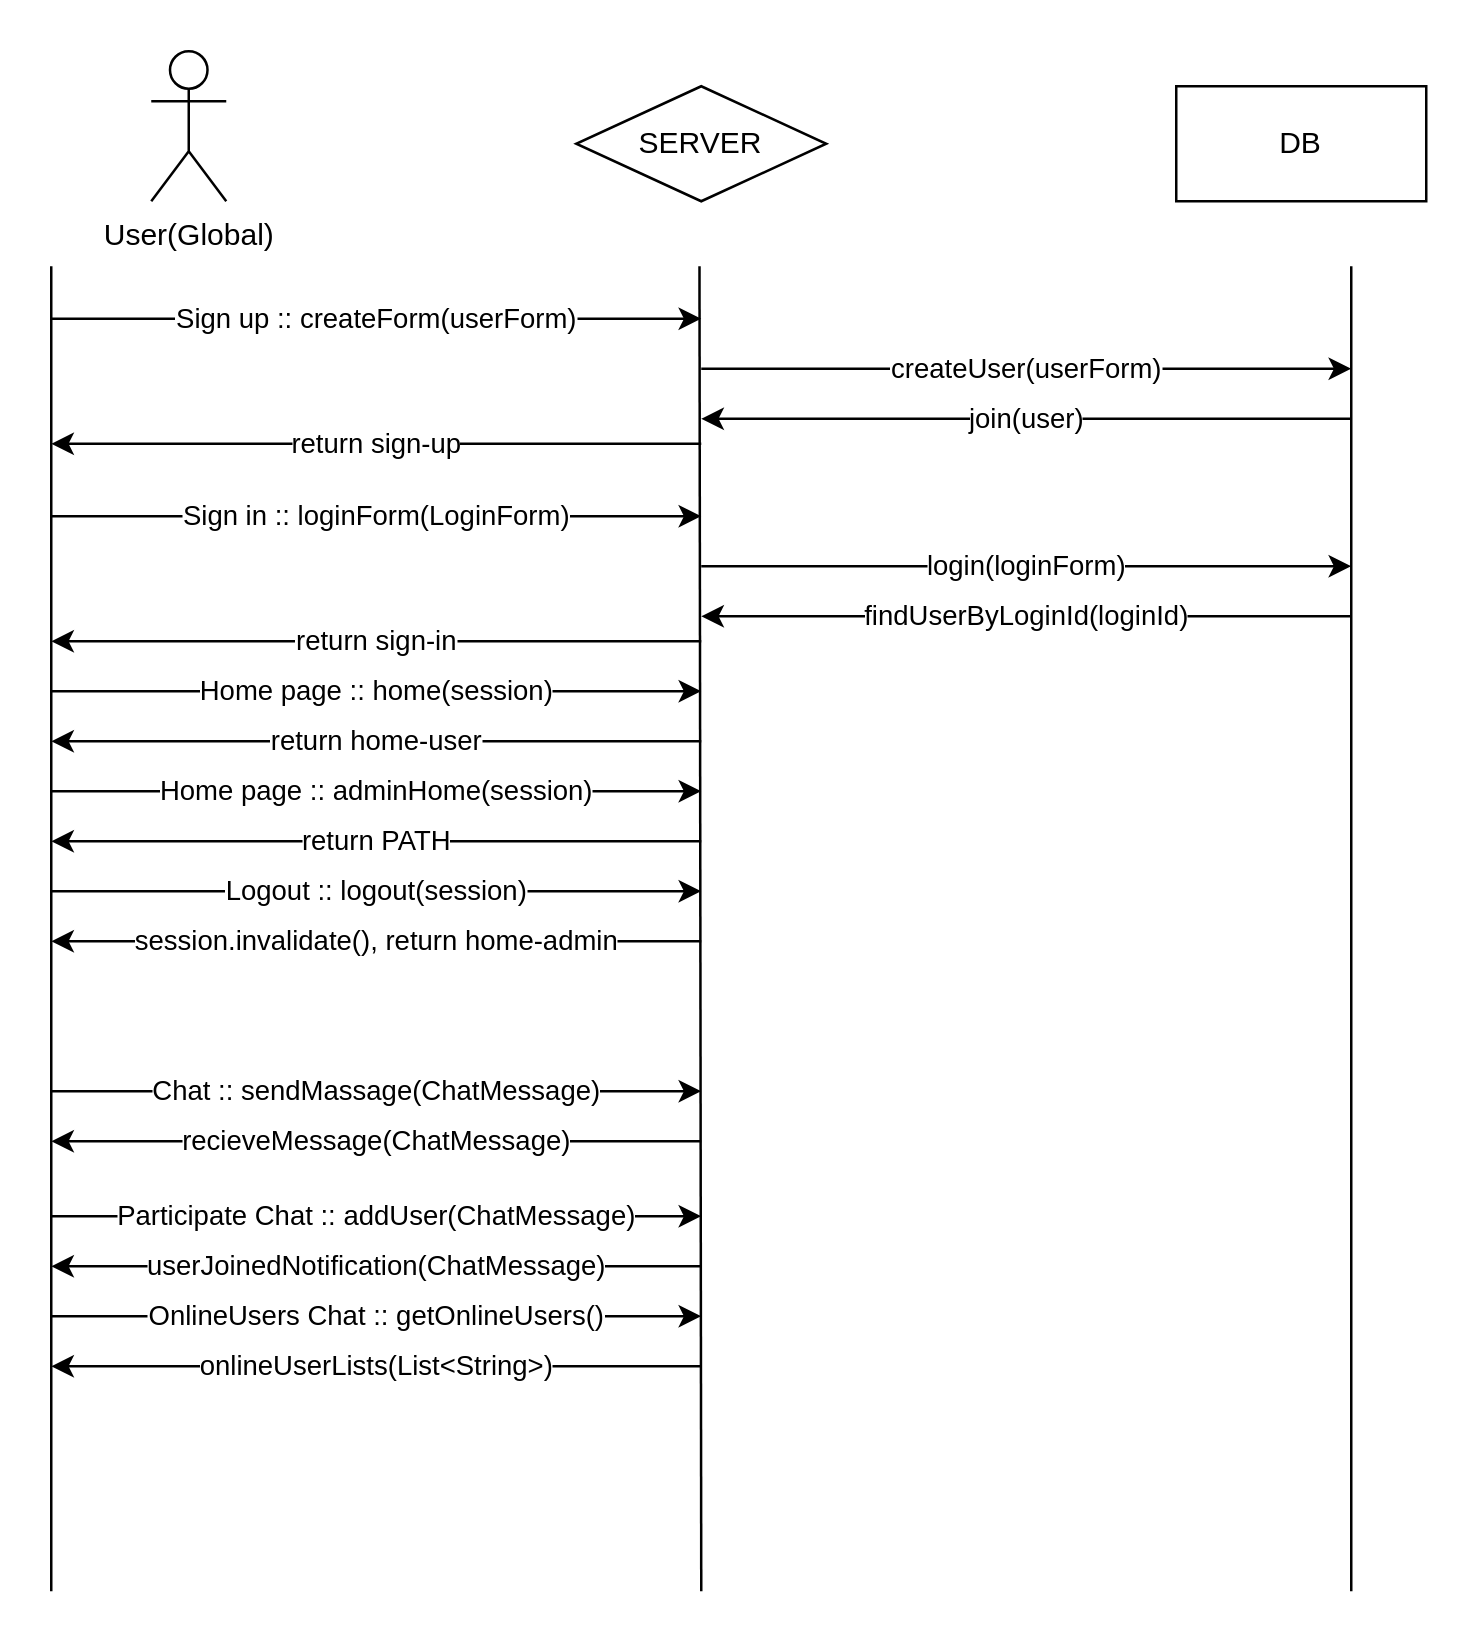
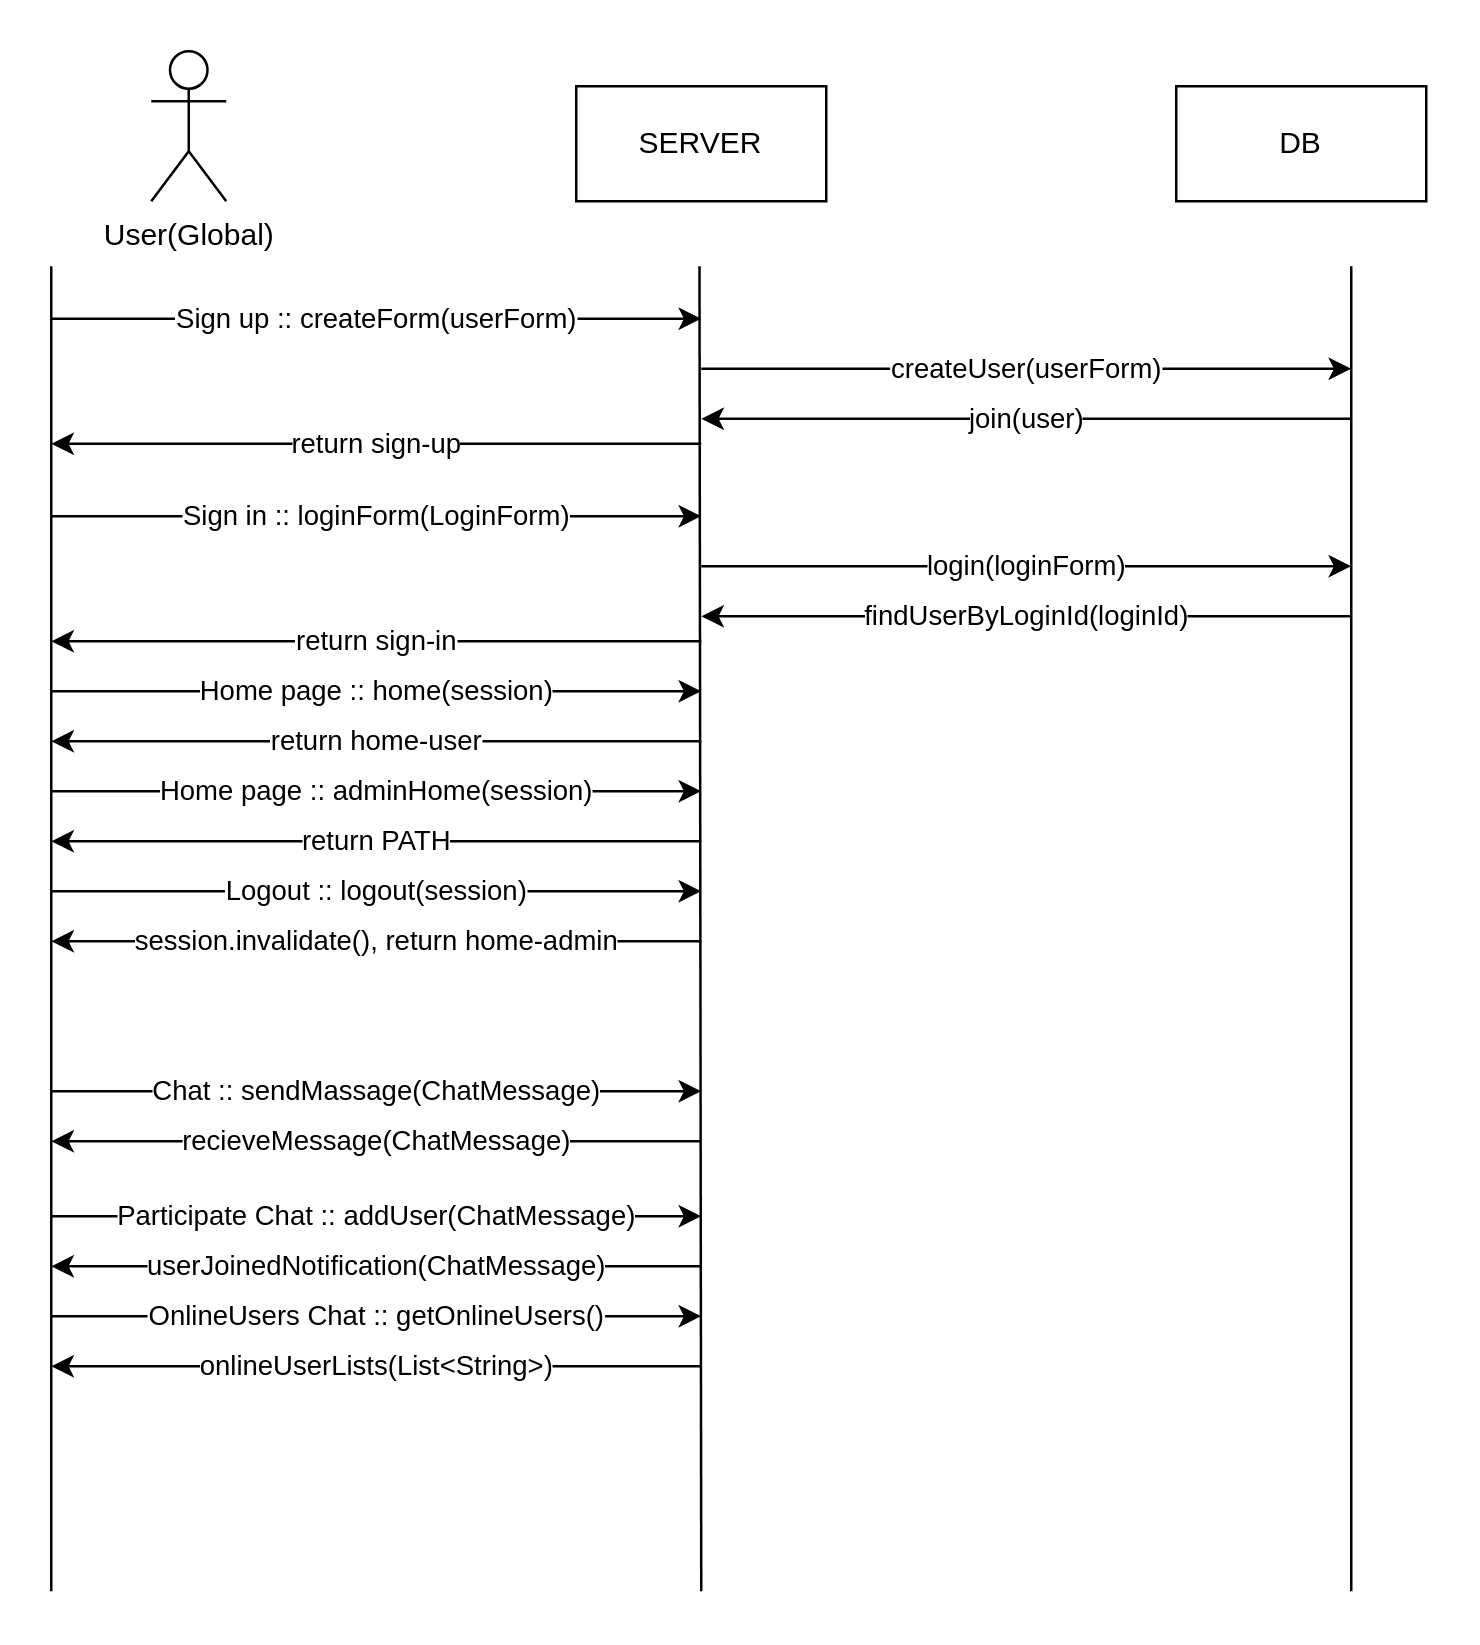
(701, 144) -> (701, 144)
